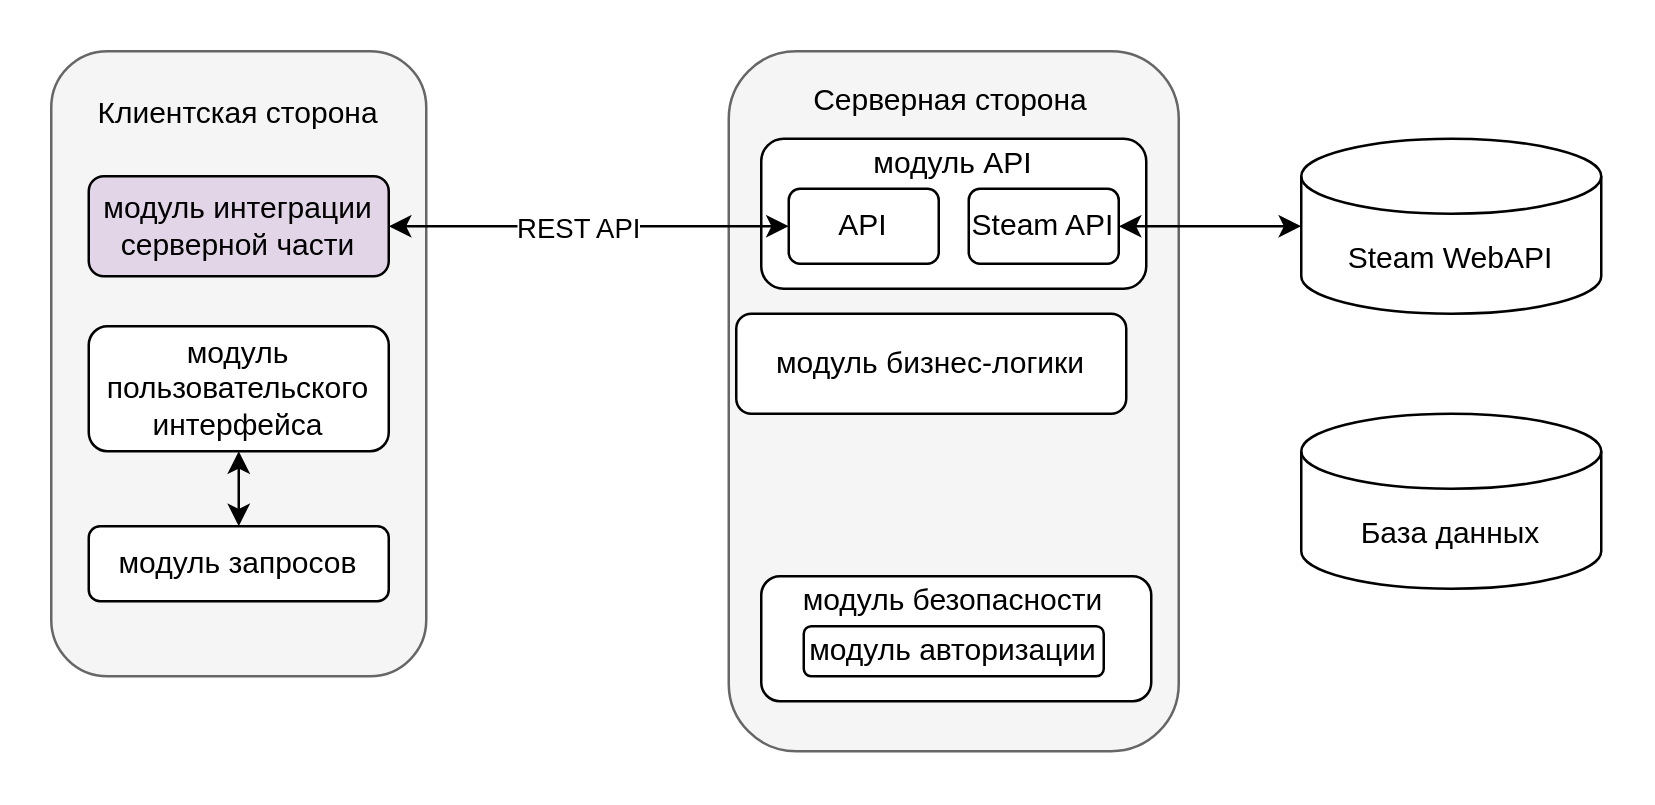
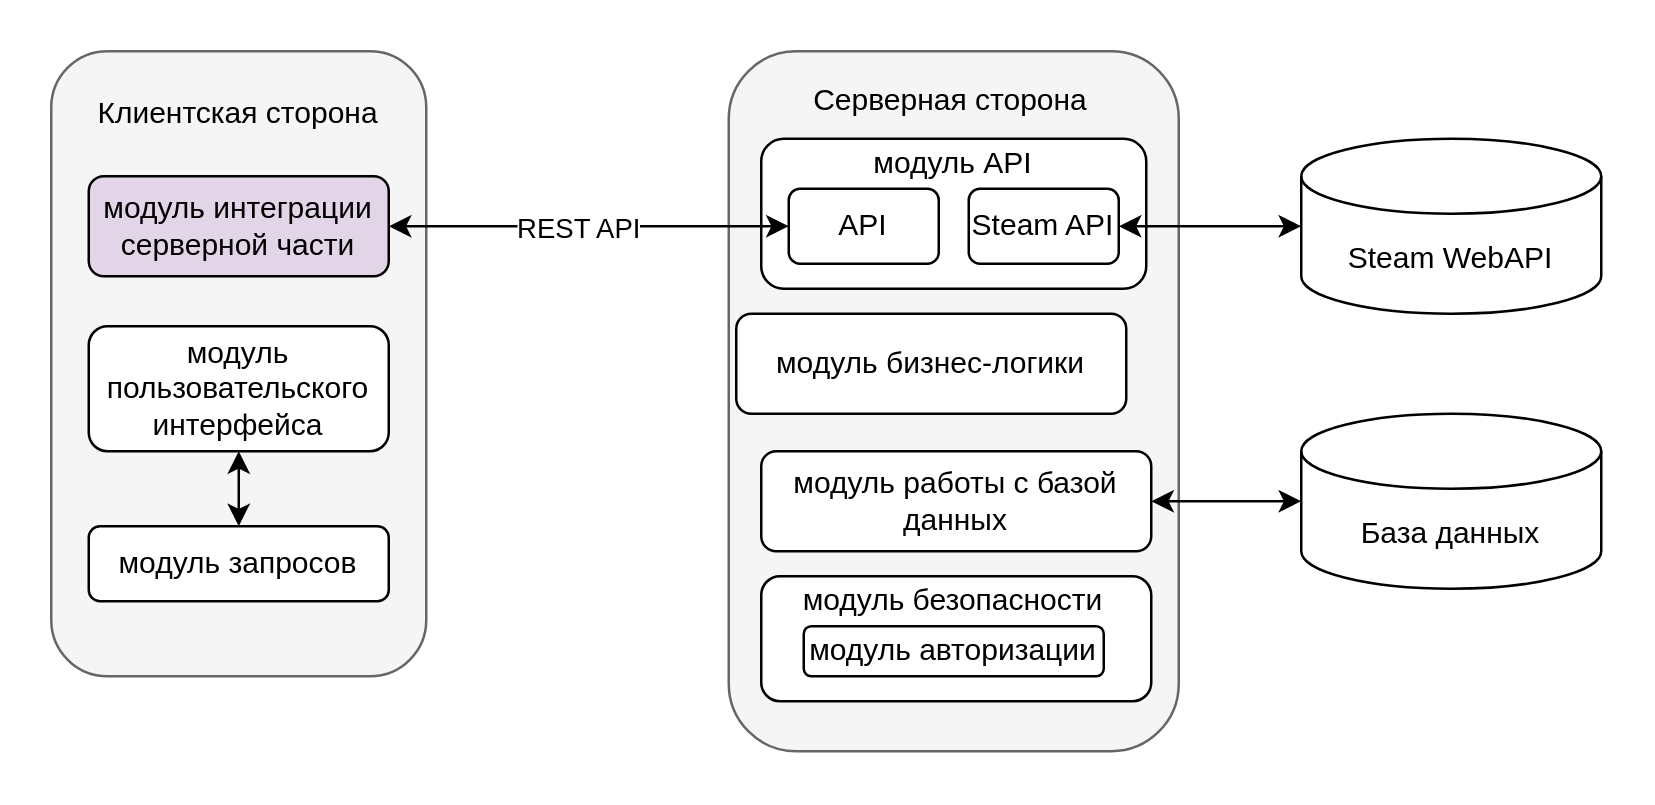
none -> (956, 501)
none -> (1226, 501)
